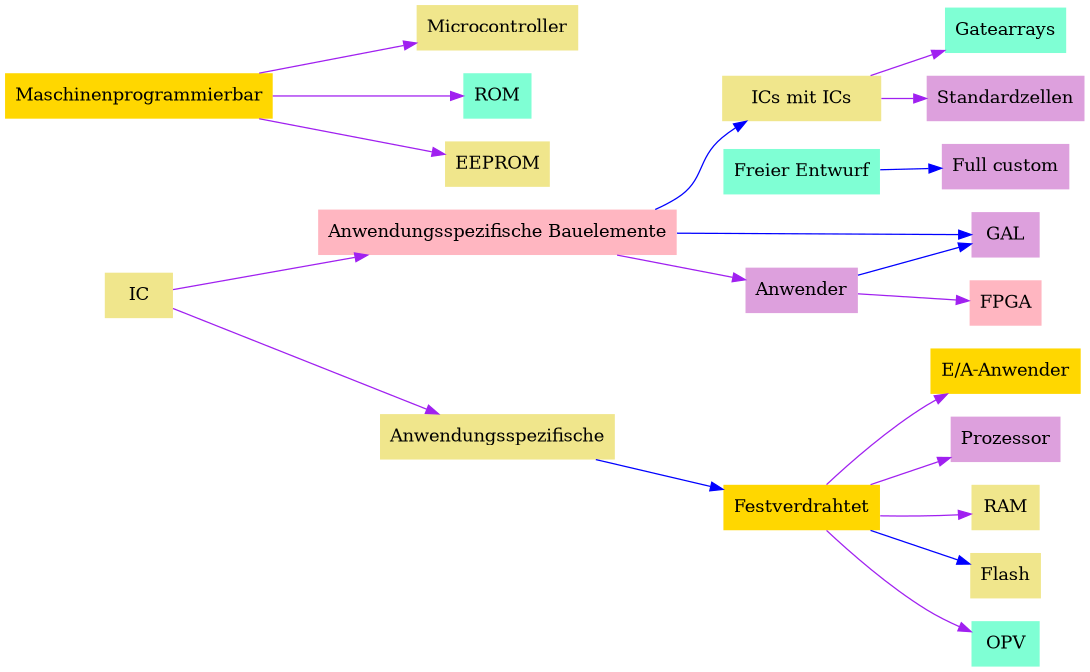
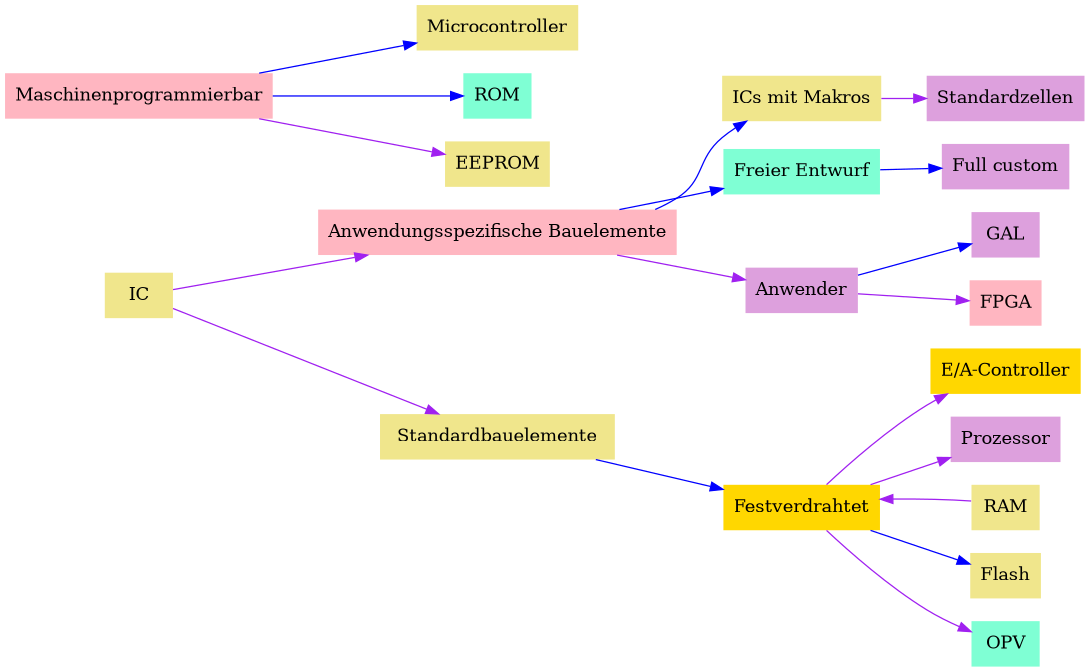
(1006, 30) -> none
(331, 59) -> (331, 59)
(139, 96) -> (139, 96)
(361, 96) -> (361, 96)
(802, 98) -> (802, 98)
(818, 234) -> (649, 204)
(1006, 371) -> (1006, 371)
(497, 437) -> (497, 437)
(919, 516) -> (932, 499)
